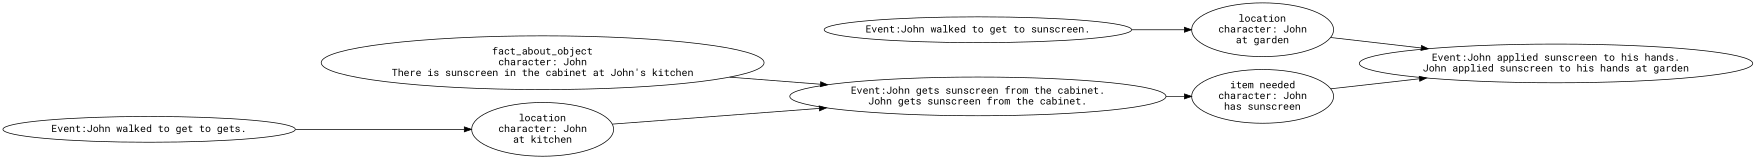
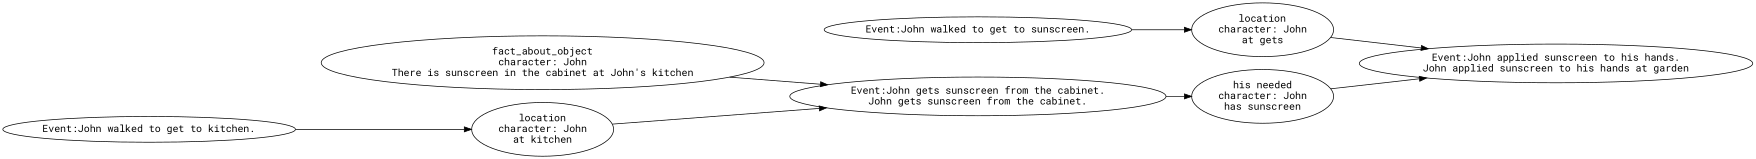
(1263, 30) -> (1263, 30)
(1263, 96) -> (1263, 96)
(149, 129) -> (149, 129)
